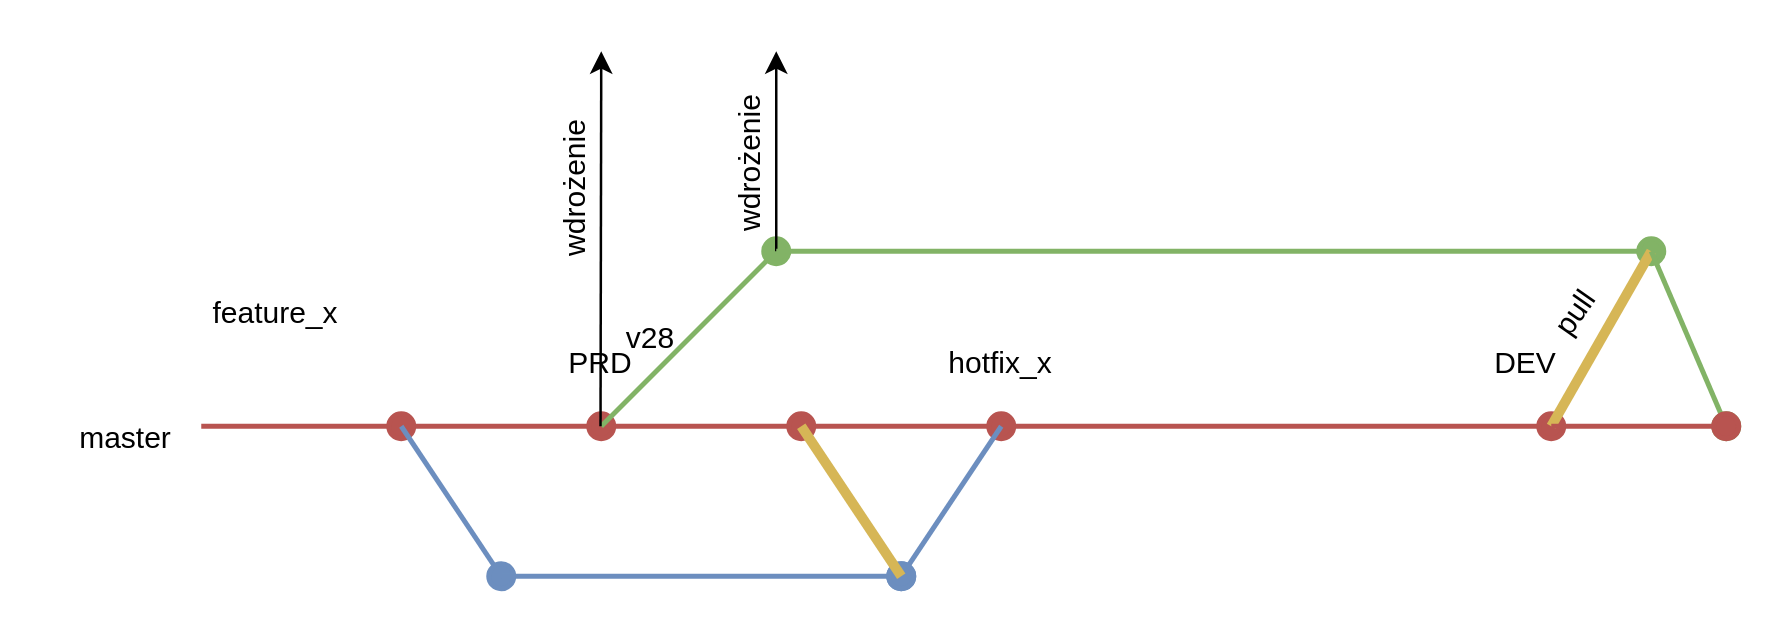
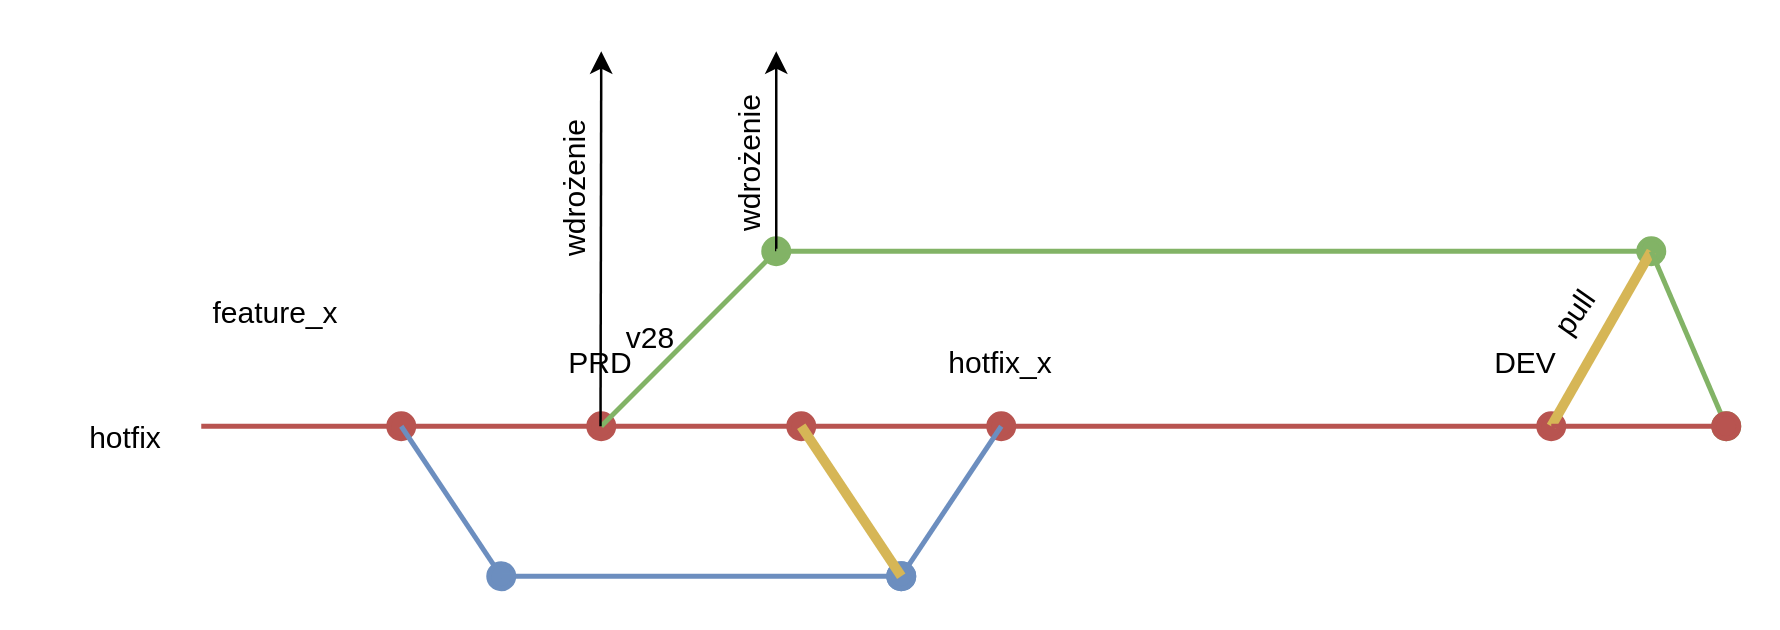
(126, 439) -> (126, 439)
